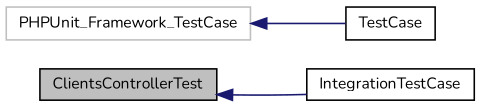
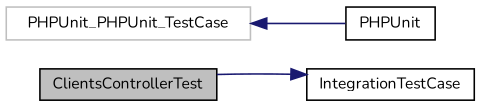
(128, 23) -> (128, 23)
(391, 23) -> (391, 23)
(270, 95) -> (254, 74)
